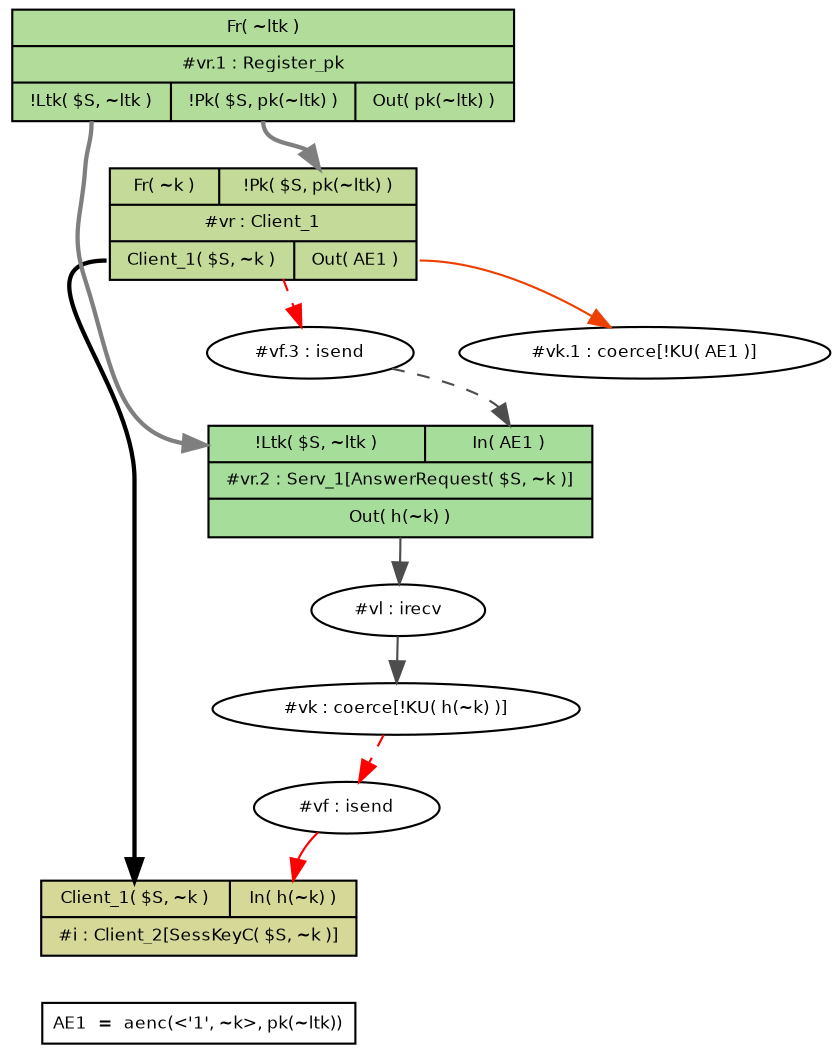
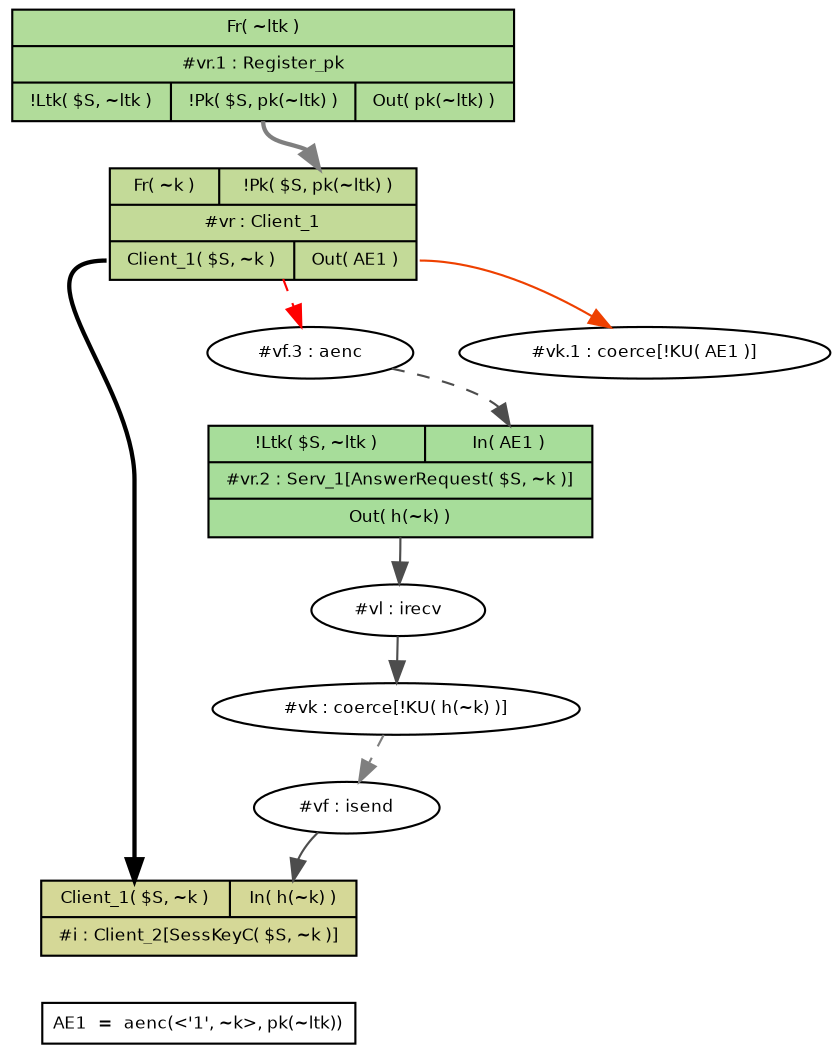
(91, 300) -> none
(310, 353) -> (310, 353)
(377, 749) -> (377, 749)
(307, 845) -> (307, 845)
